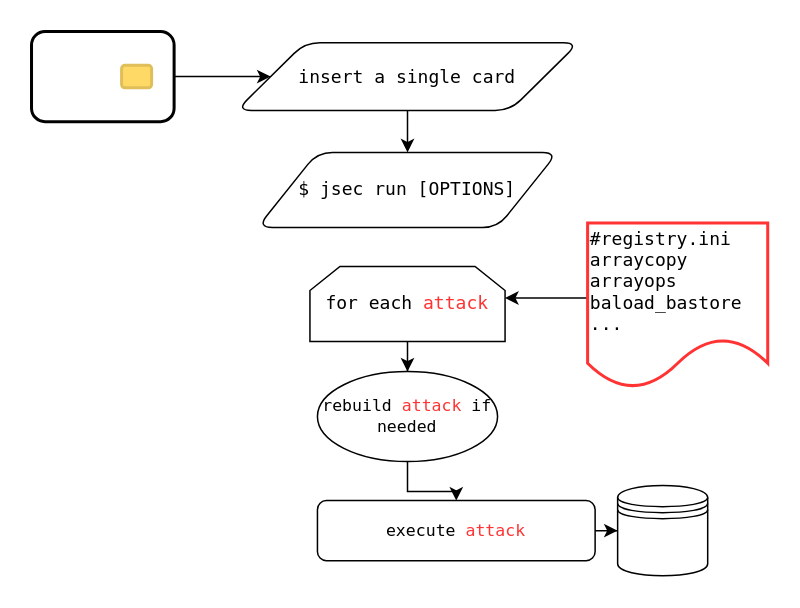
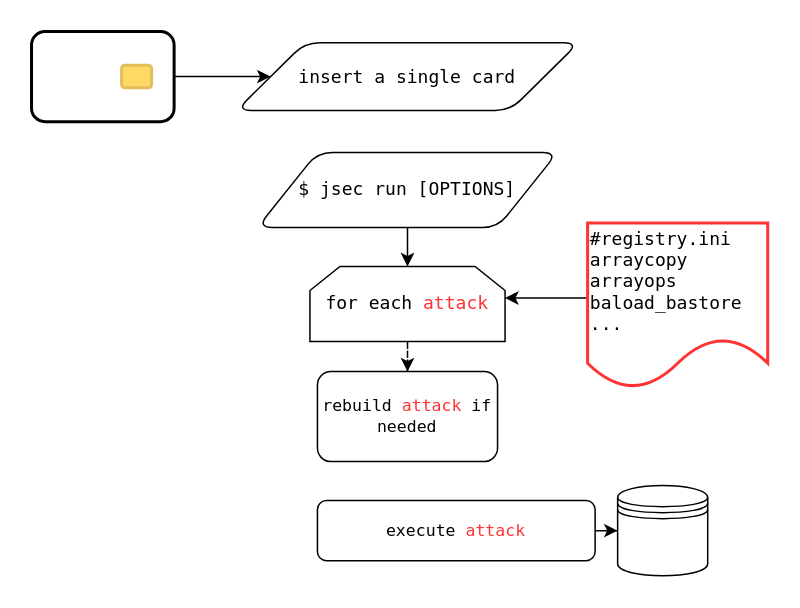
(407, 126) -> none
none -> (407, 241)
(407, 351) -> (407, 351)
(407, 416) -> (407, 416)
(416, 491) -> none
